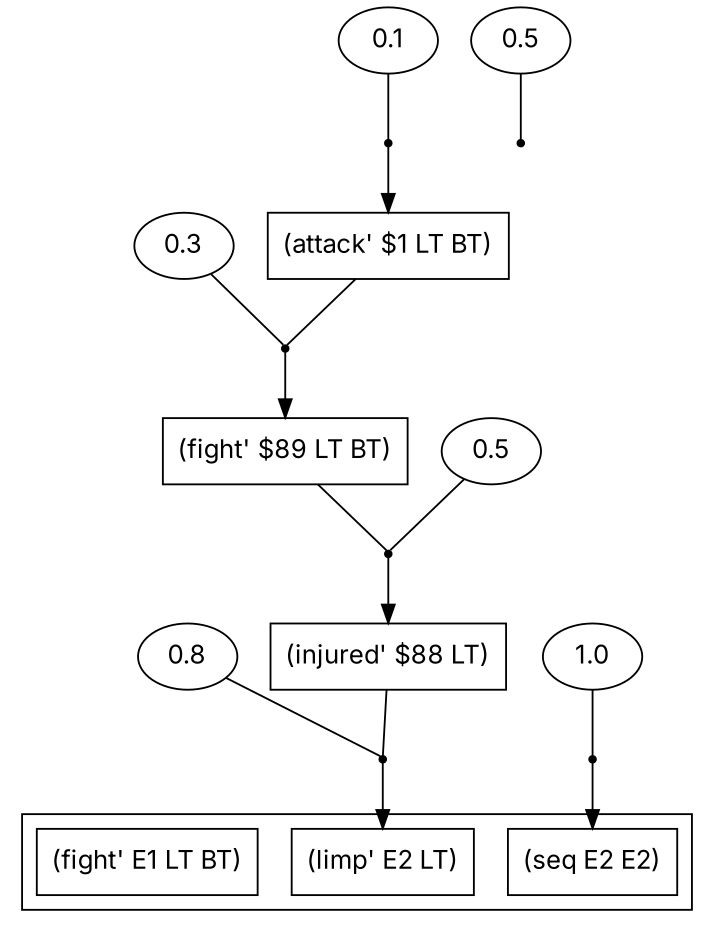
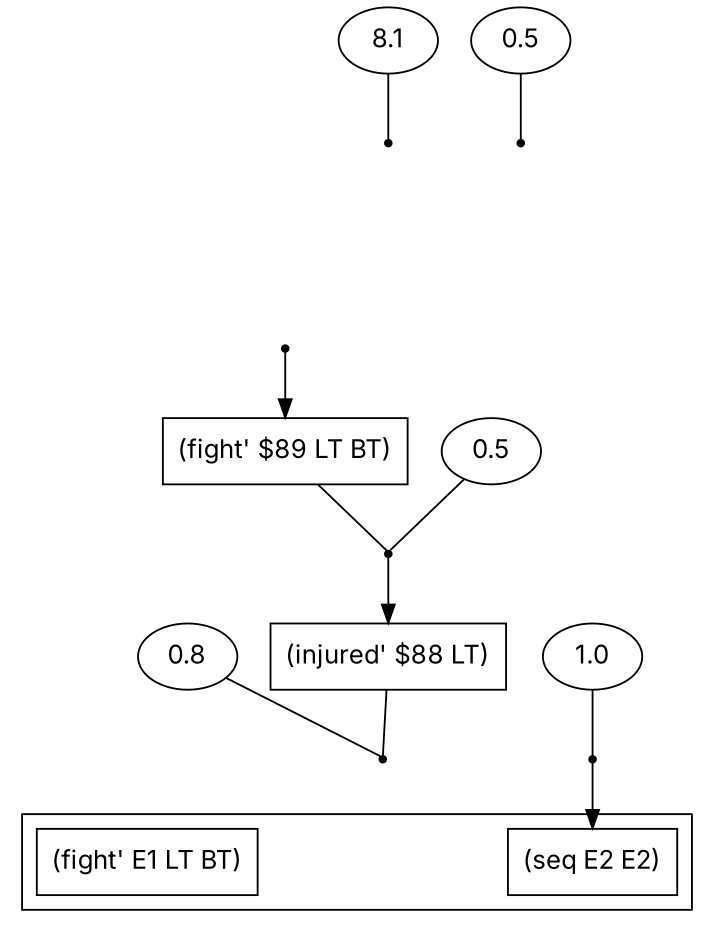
(388, 40) -> (388, 40)
(184, 246) -> none
(388, 246) -> none
(383, 862) -> none
